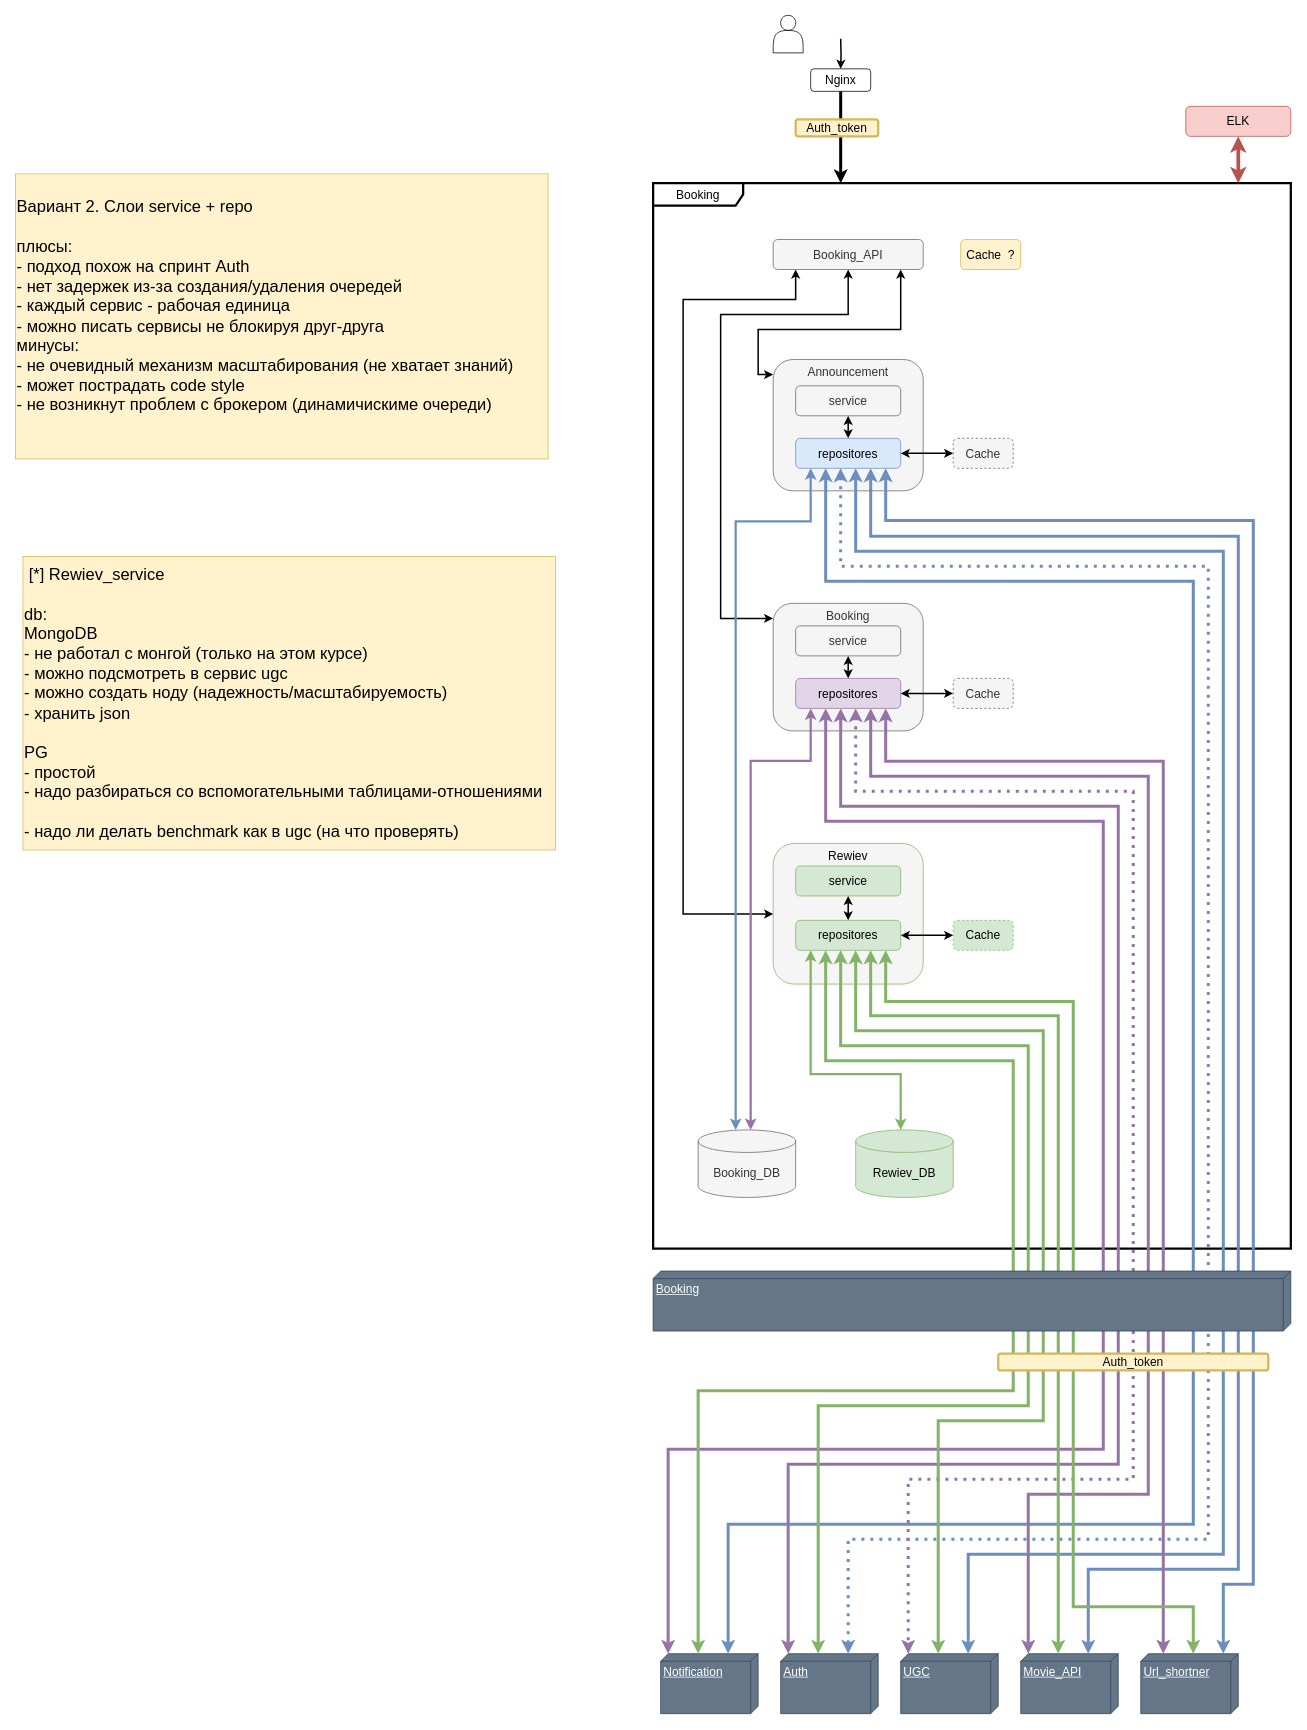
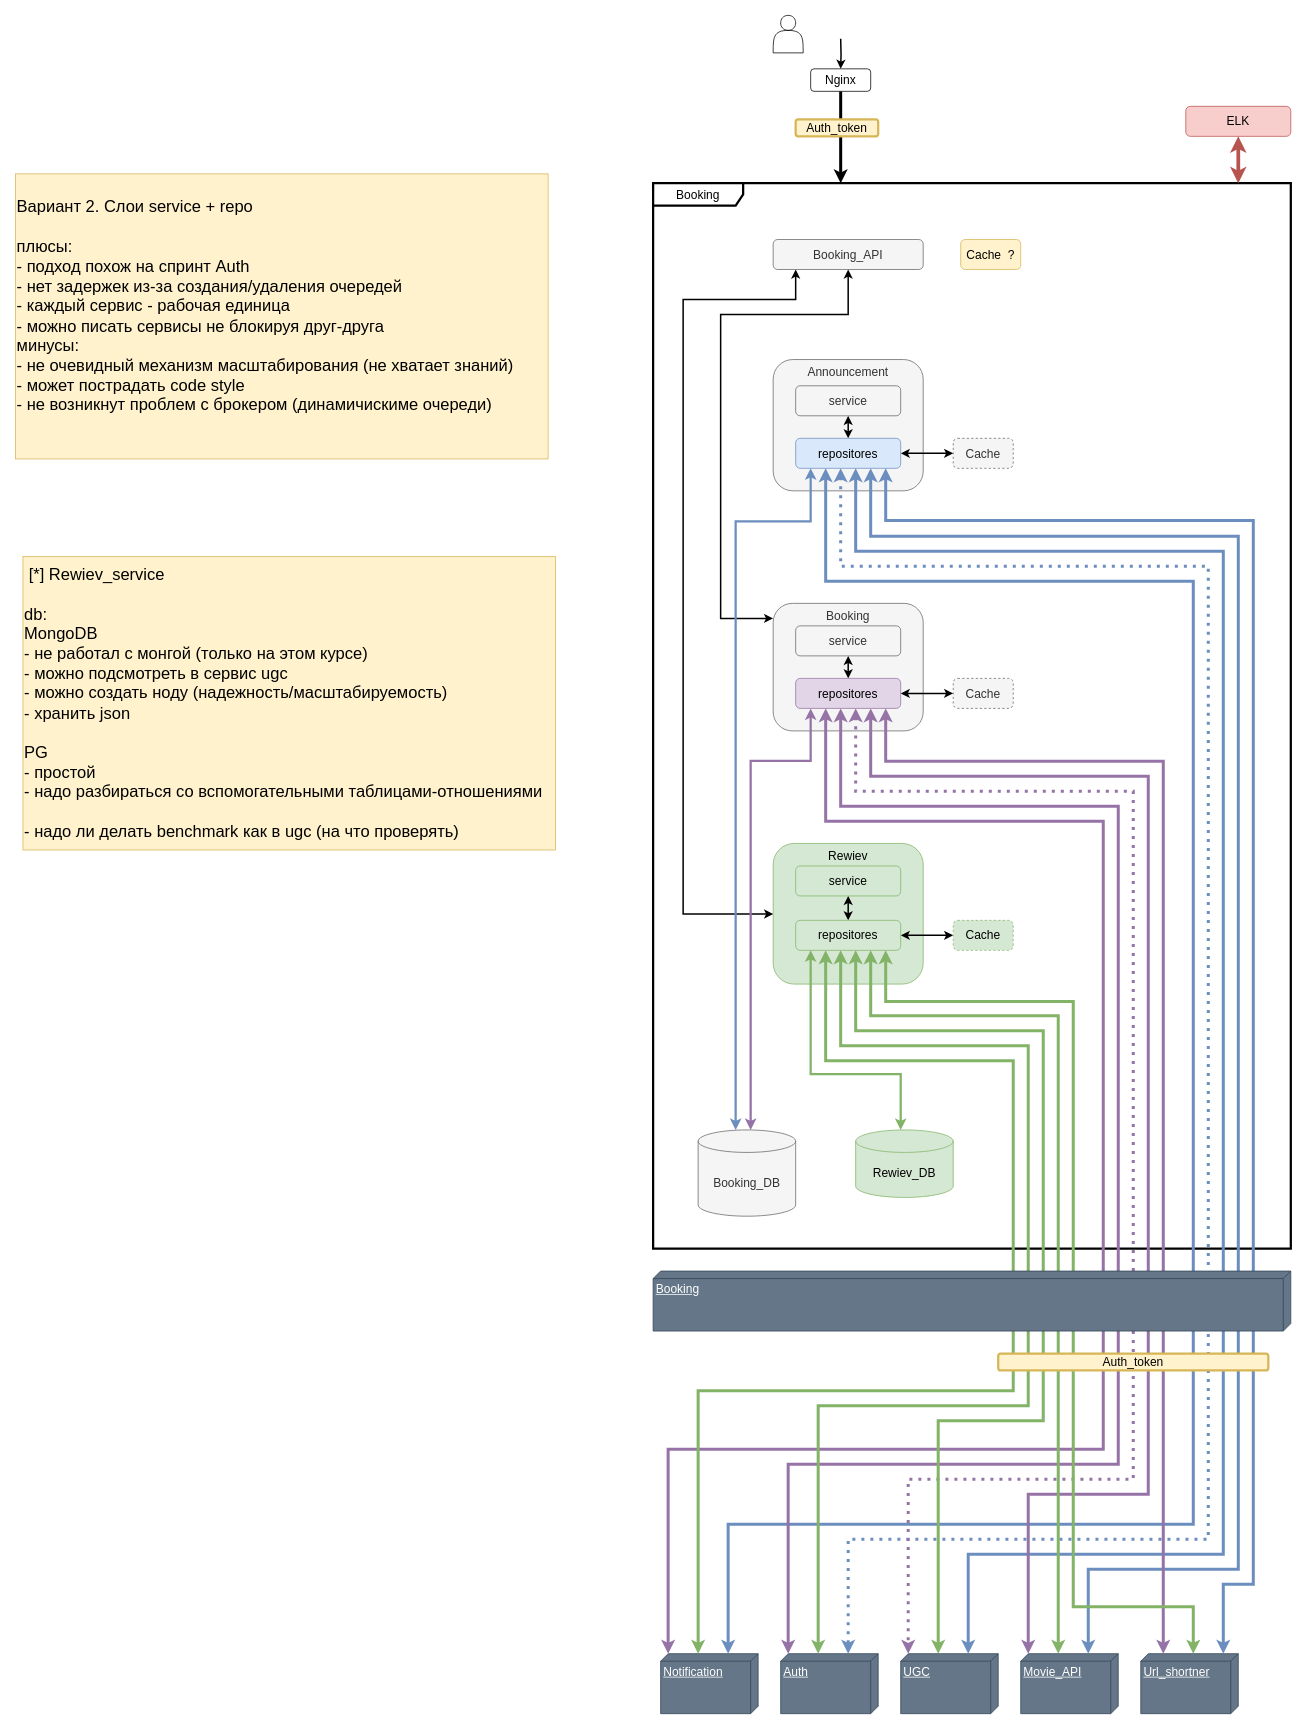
(829, 329) -> none
(848, 914) -> (848, 914)
(747, 1163) -> (747, 1173)
